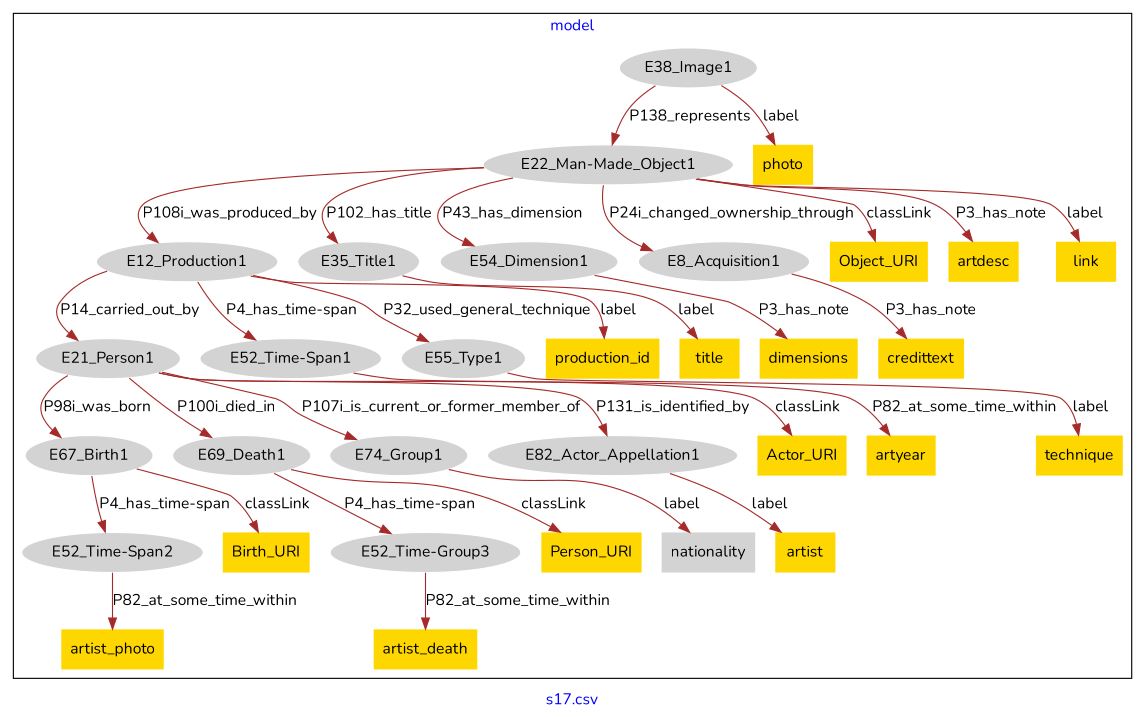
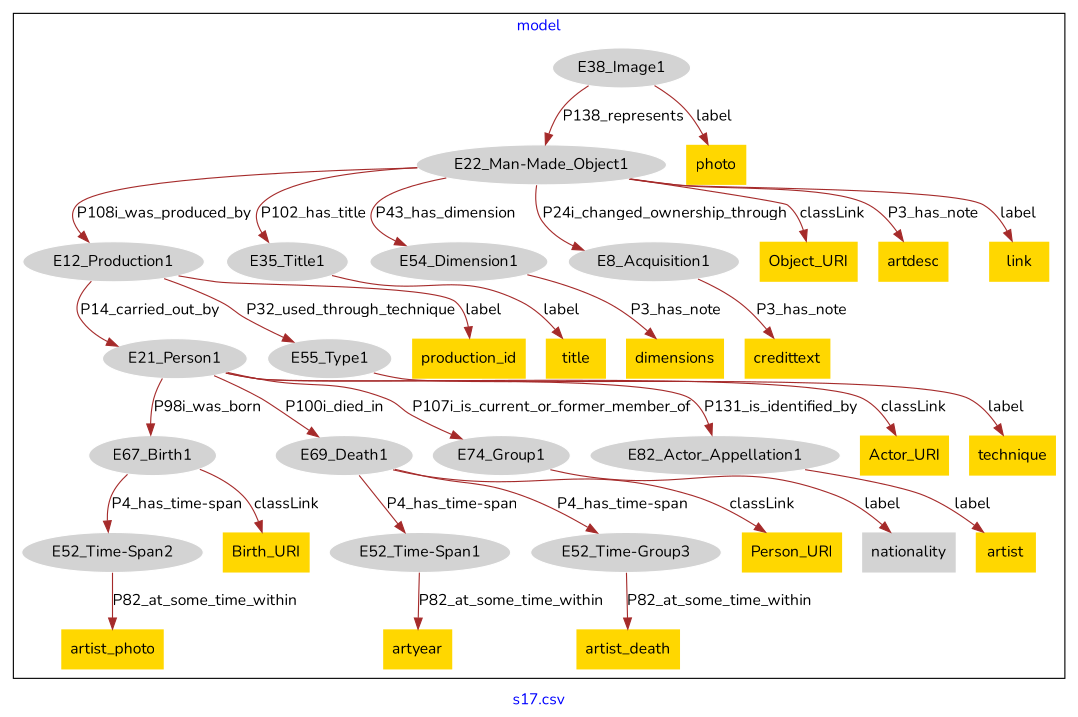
(487, 310) -> (351, 310)
(219, 311) -> (379, 500)
